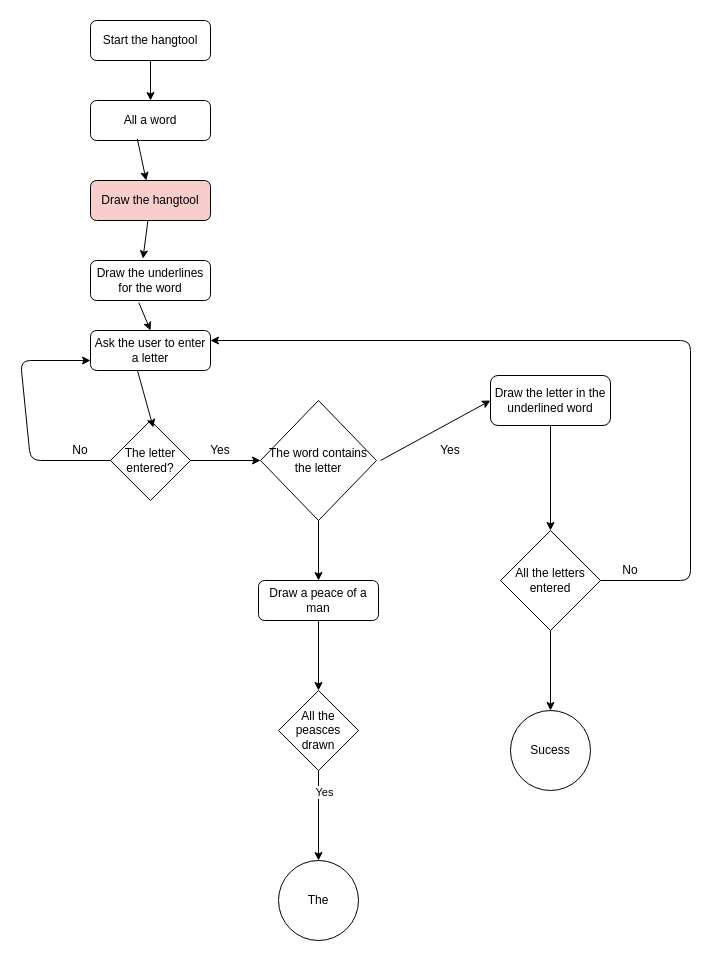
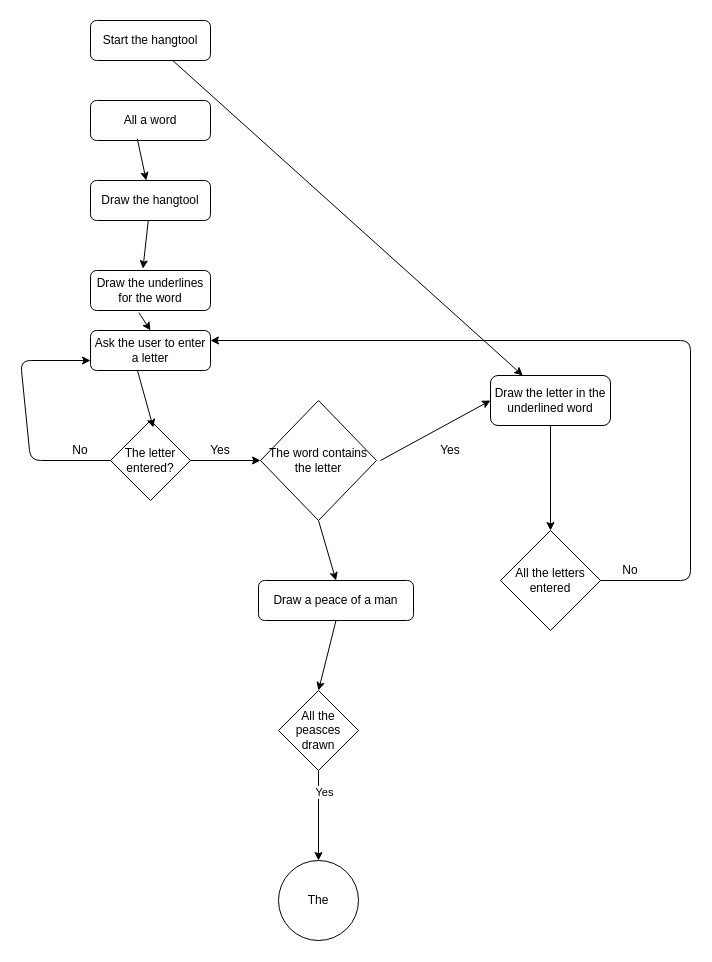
(151, 77) -> (345, 216)
(151, 201) -> (151, 201)
(151, 281) -> (151, 291)
(319, 601) -> (336, 601)
(551, 667) -> none
(551, 751) -> none
